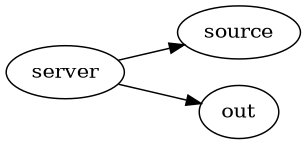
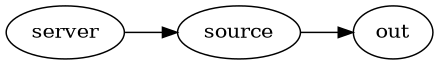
(152, 92) -> (319, 32)
